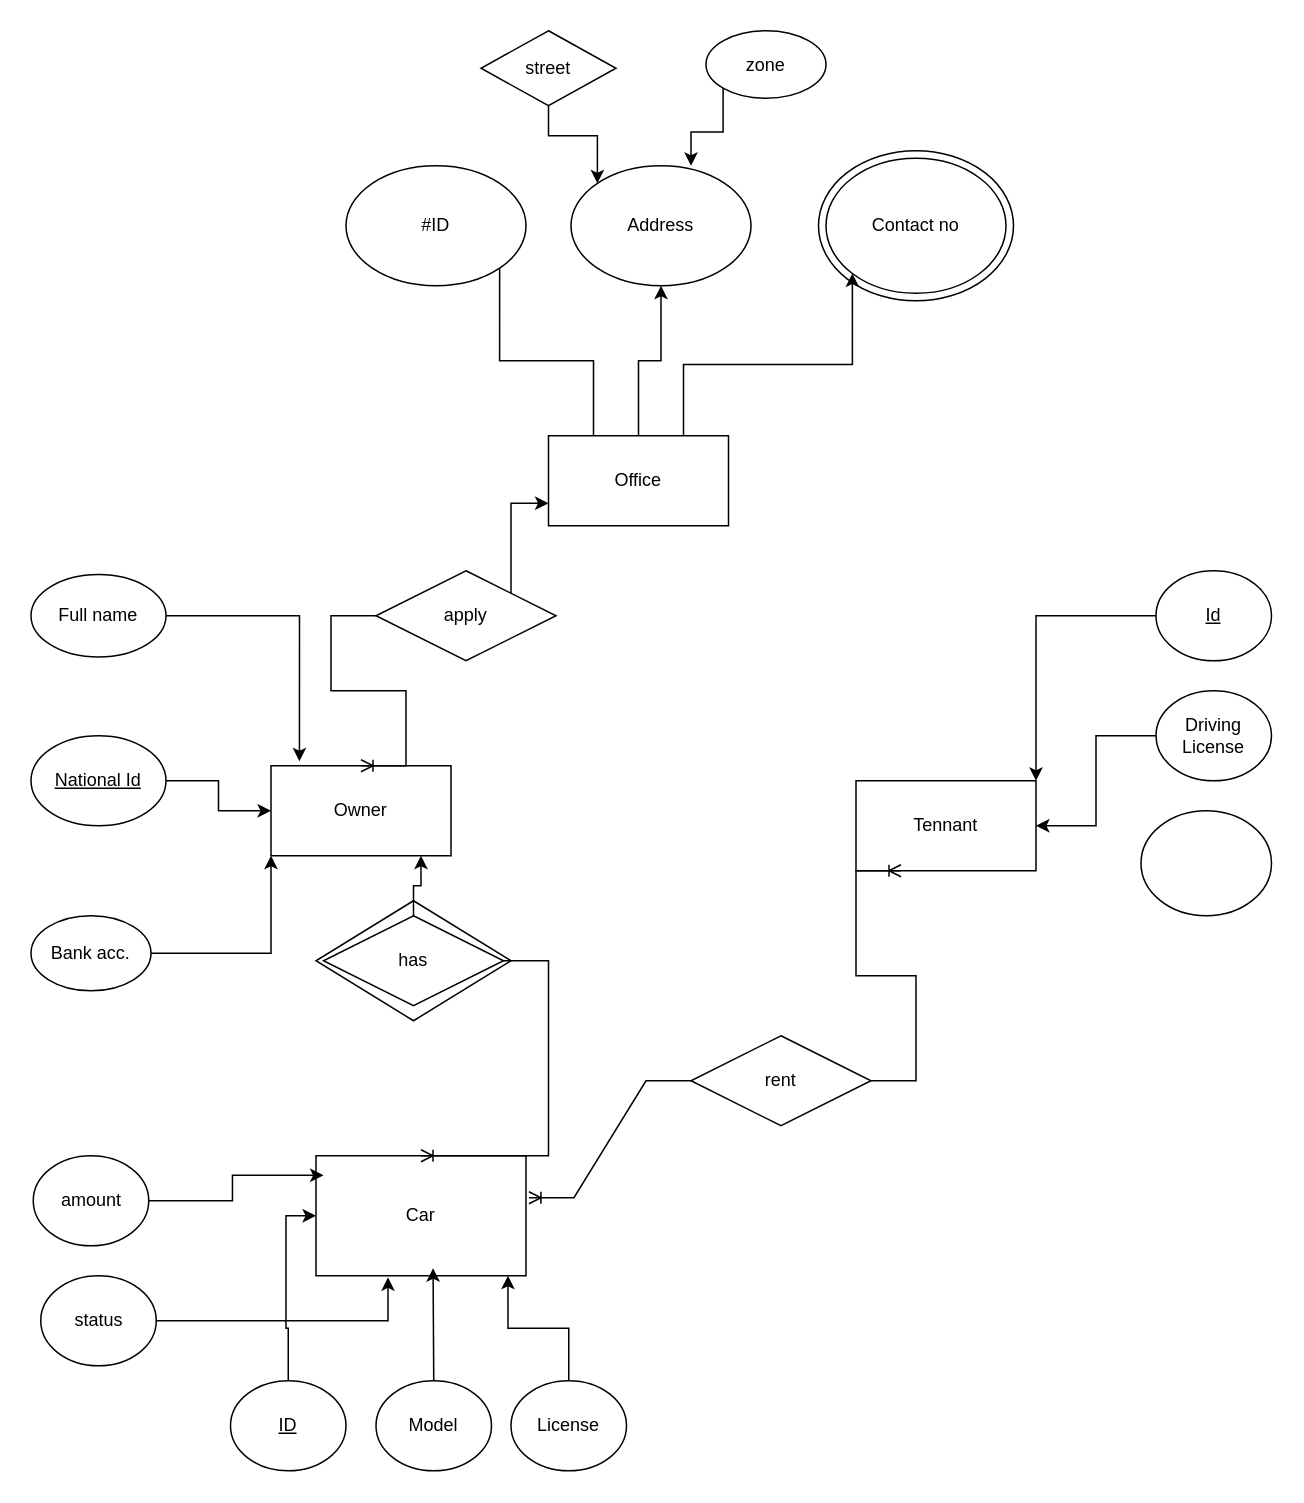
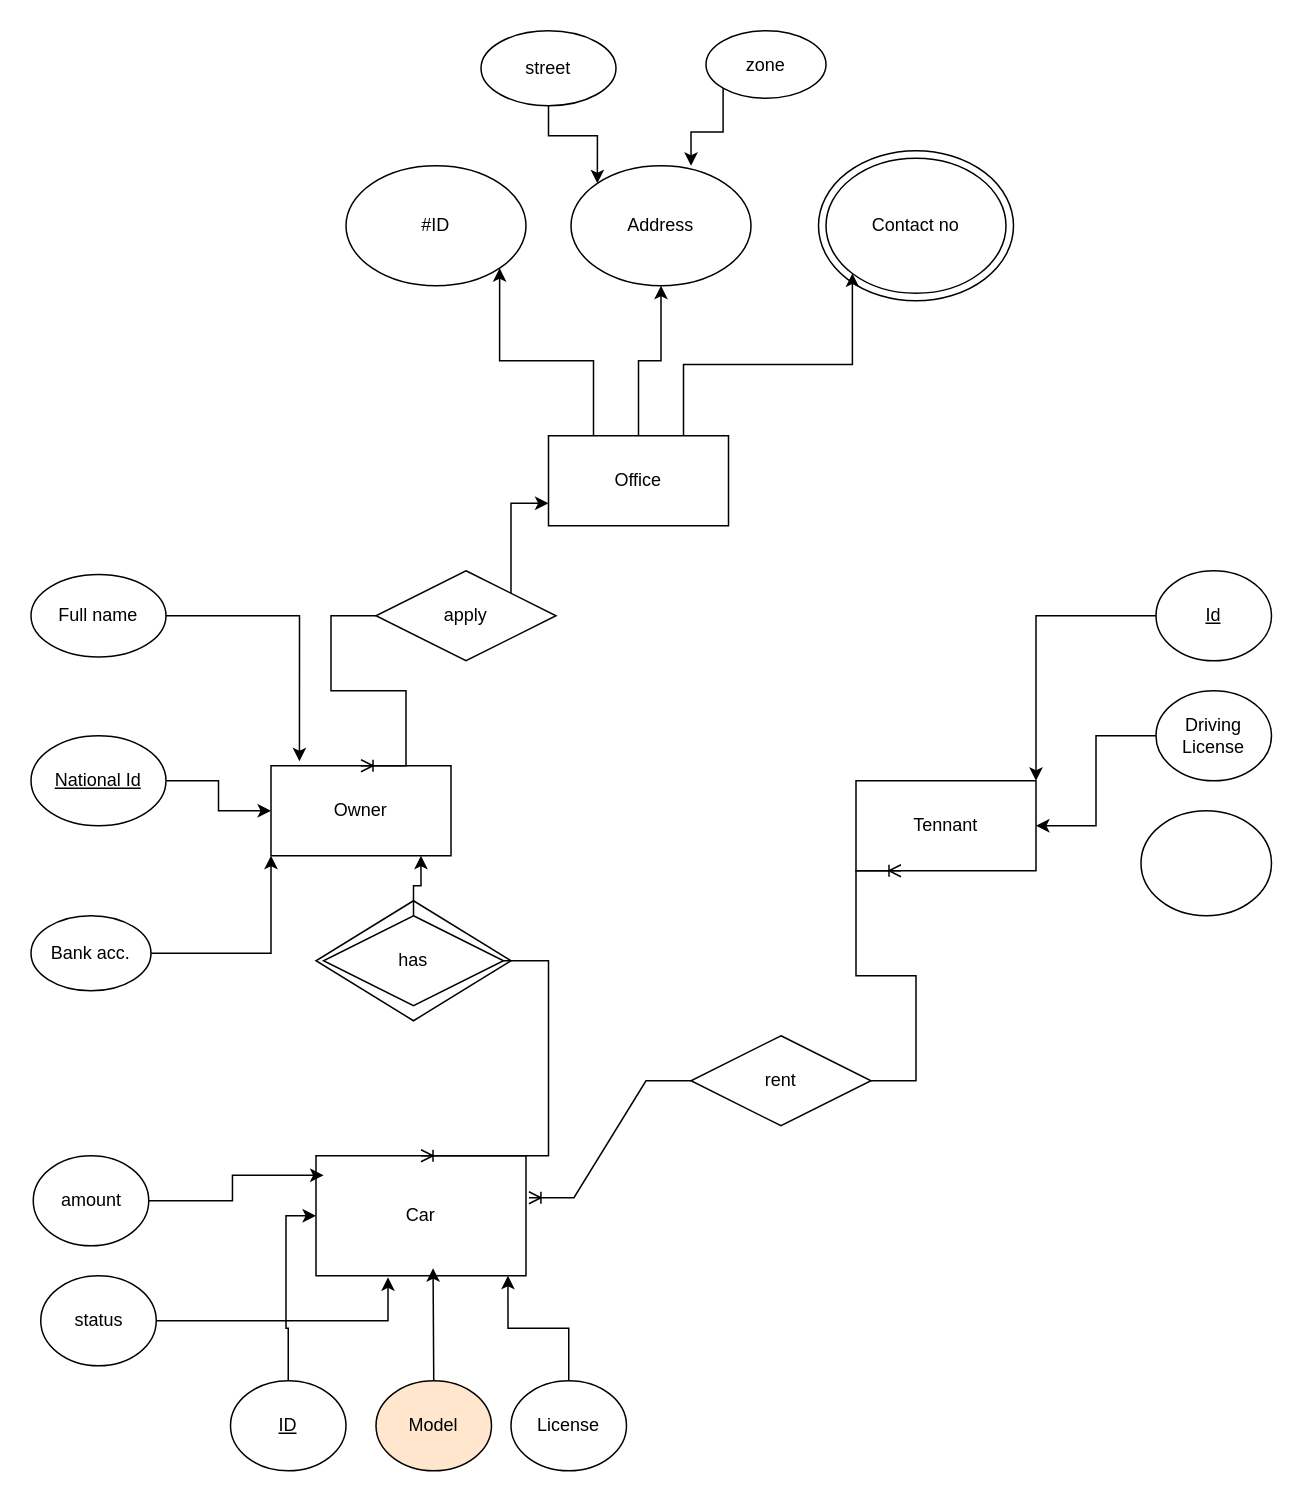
(548, 68) -> (548, 68)
(499, 275) -> (499, 280)
(434, 1426) -> (434, 1426)
